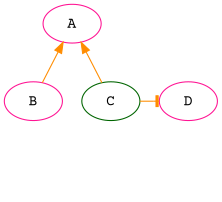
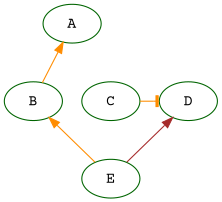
(72, 24) -> (72, 24)
(94, 67) -> none
(33, 101) -> (33, 101)
(188, 101) -> (188, 101)
none -> (111, 179)
